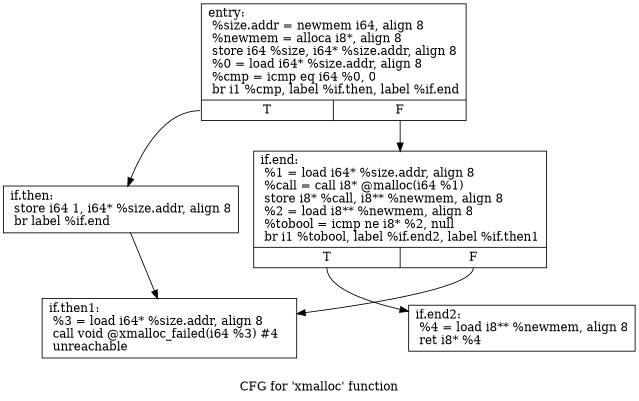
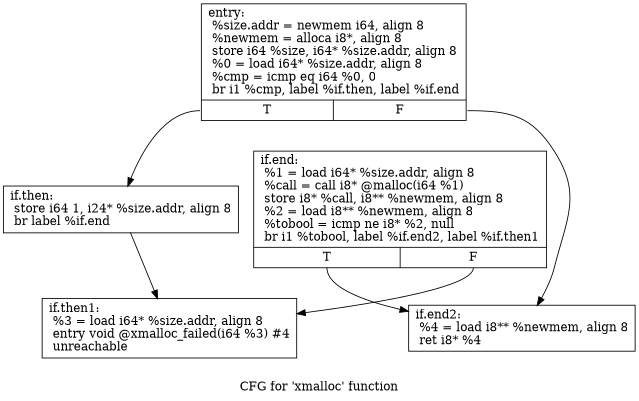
(400, 132) -> (566, 175)
(121, 209) -> (121, 209)
(164, 334) -> (169, 334)
